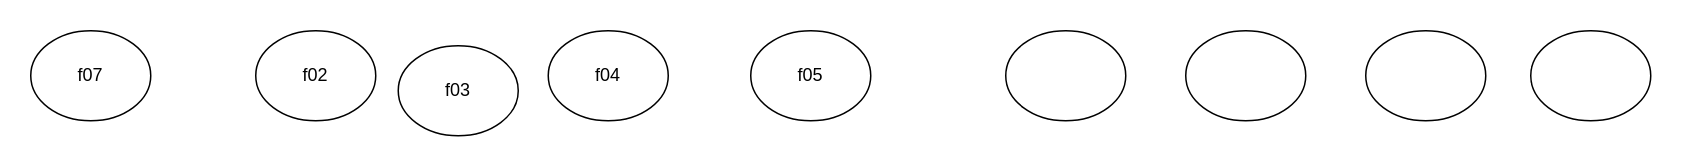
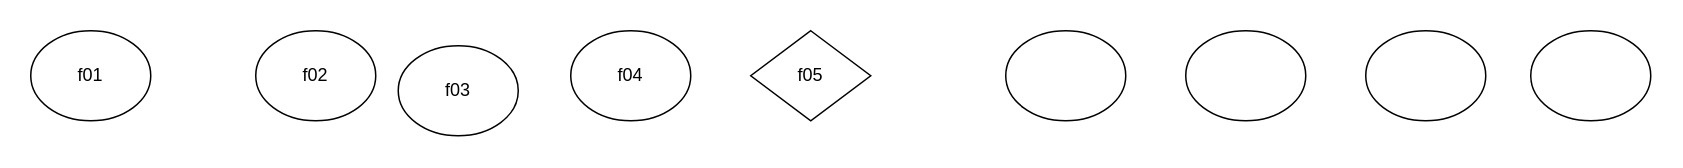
(91, 76) -> (91, 76)
(608, 76) -> (631, 76)
(811, 76) -> (811, 76)
